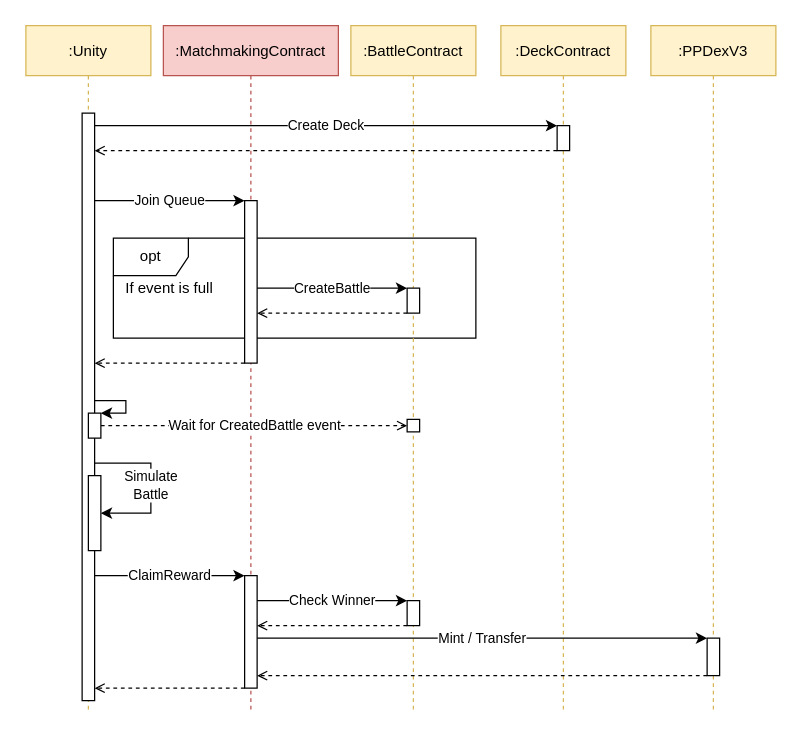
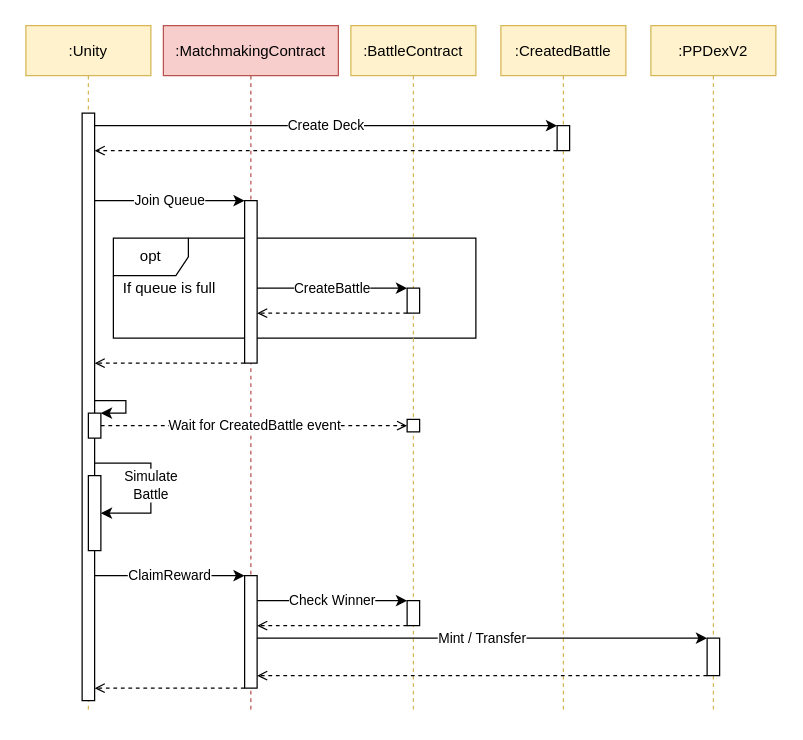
(563, 51) -> (563, 51)
(713, 51) -> (713, 51)
(169, 288) -> (169, 288)
